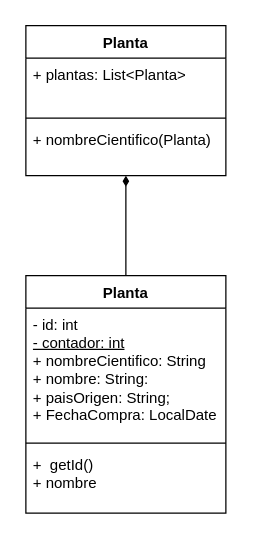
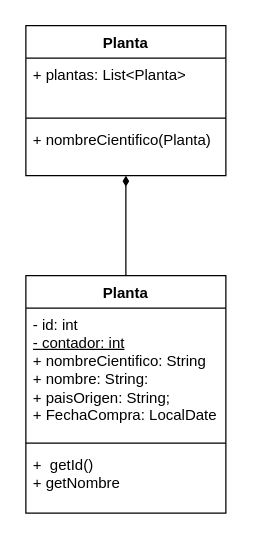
(73, 475) -> (77, 475)
